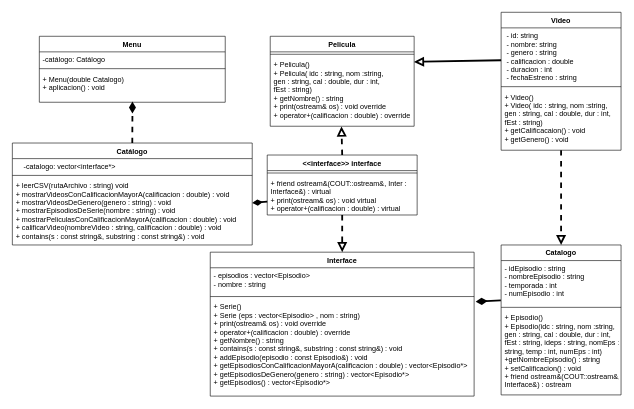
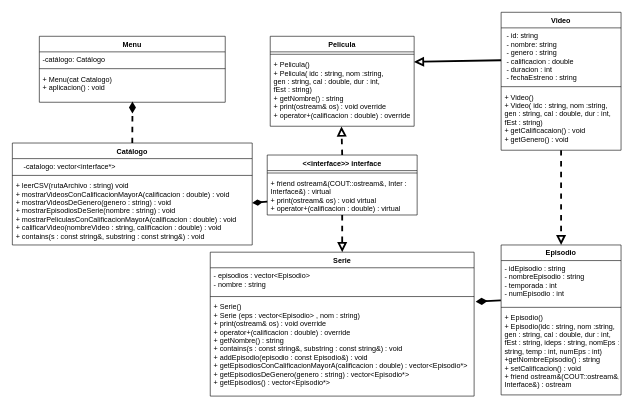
(85, 79) -> (80, 79)
(561, 253) -> (561, 253)
(342, 260) -> (342, 260)
